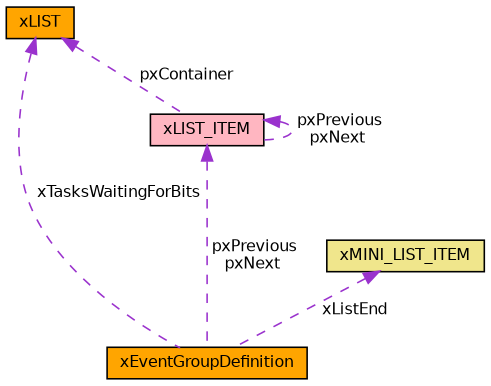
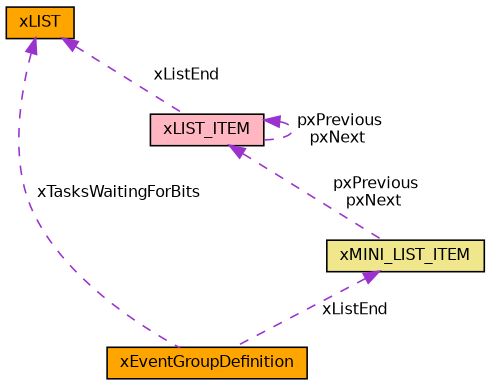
(184, 76) -> (184, 76)
(207, 254) -> (313, 197)
